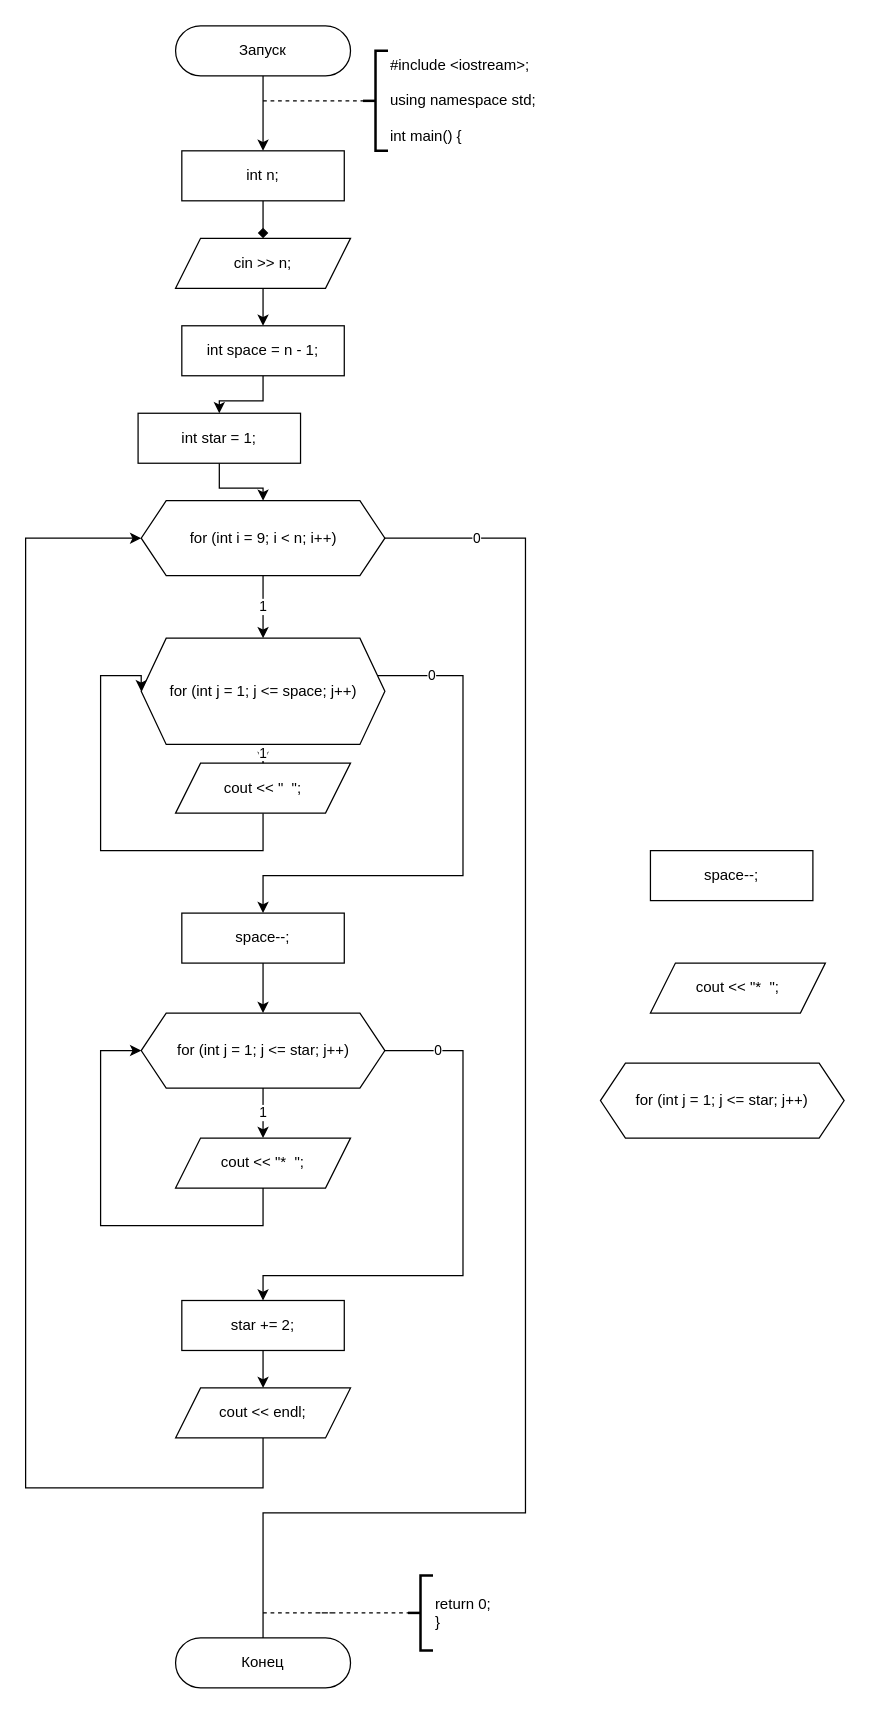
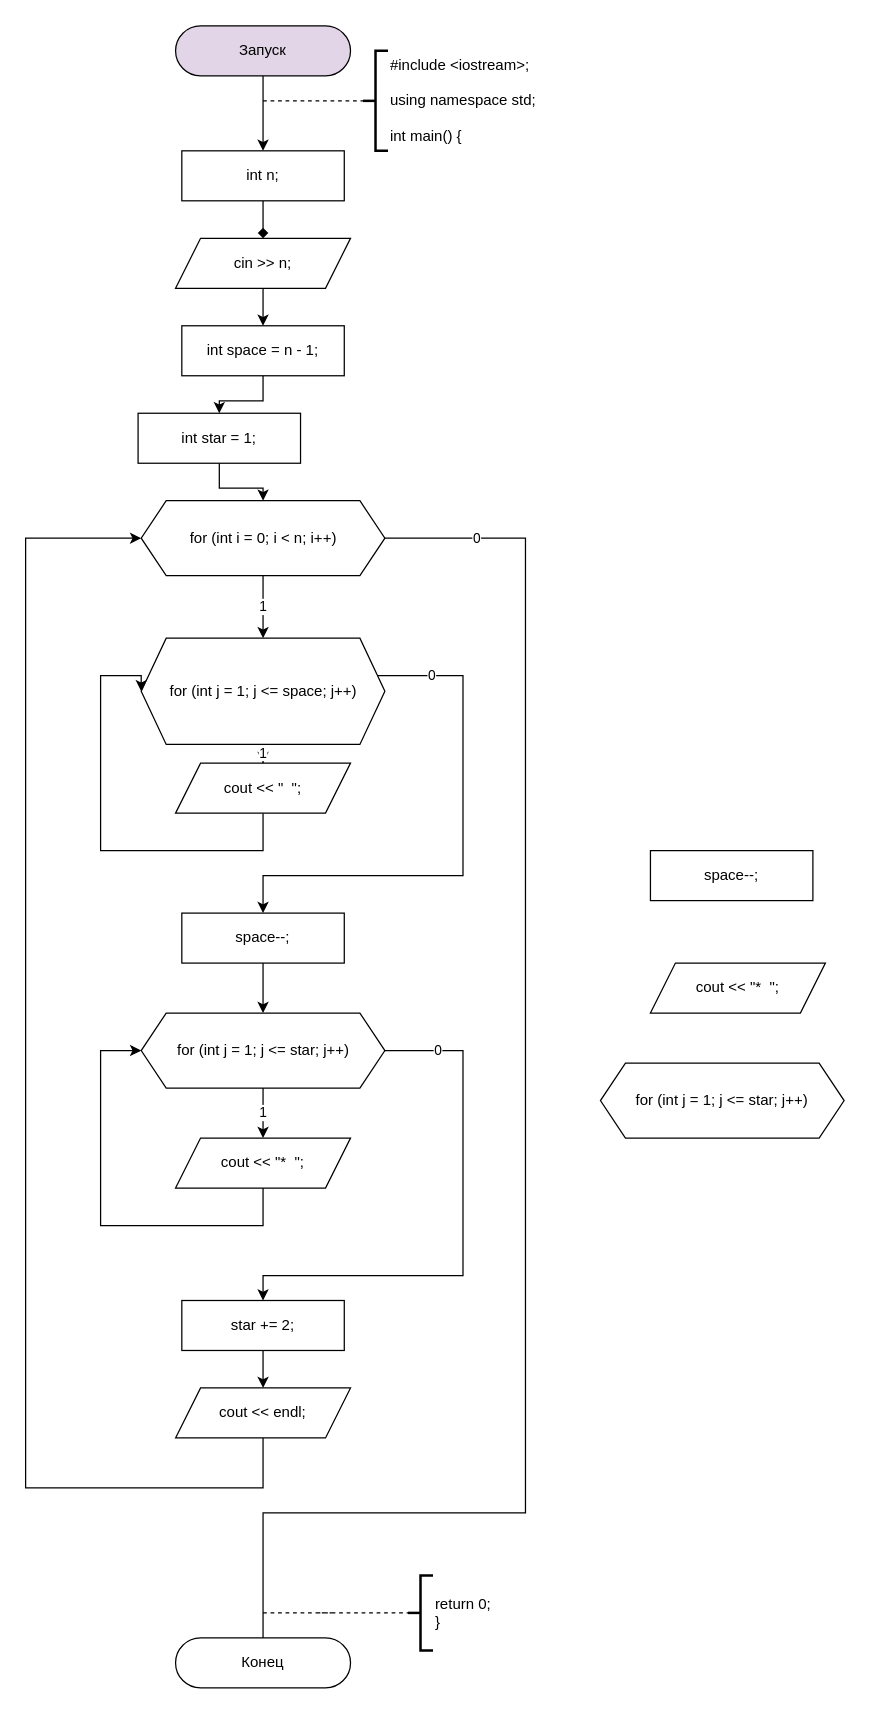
(263, 51) -> (263, 51)
(264, 538) -> (264, 538)
